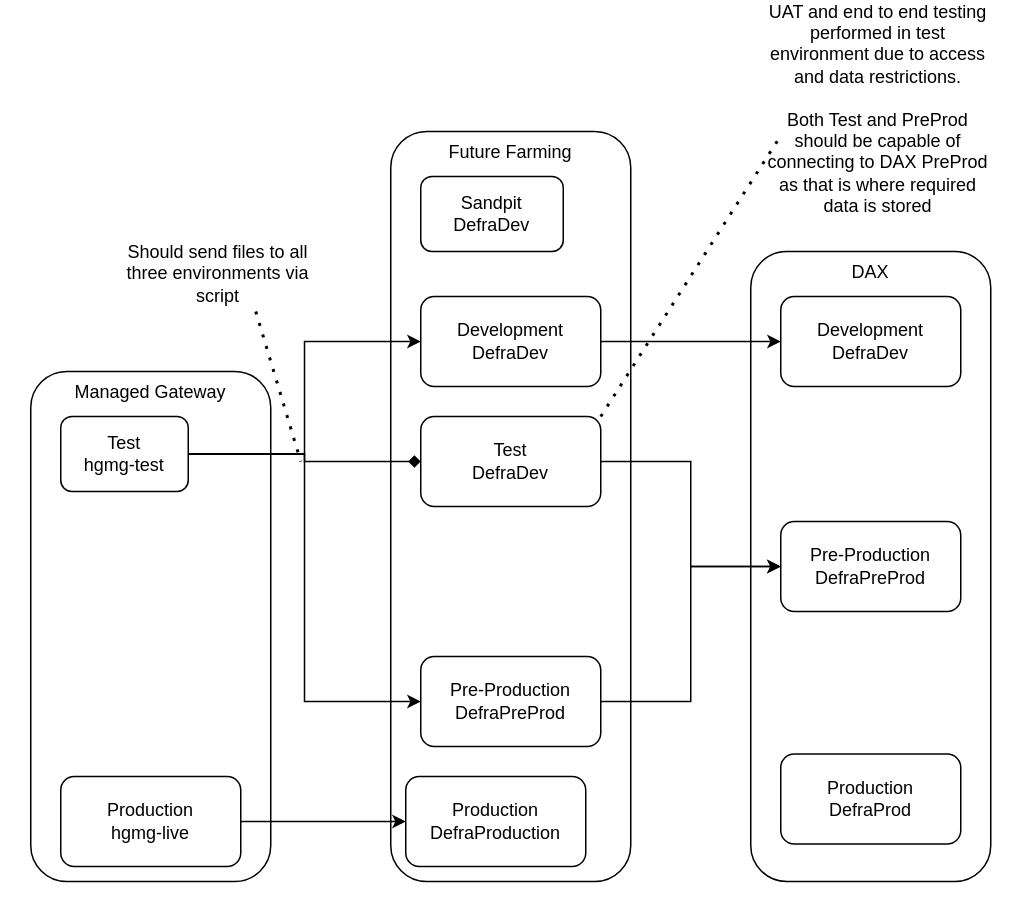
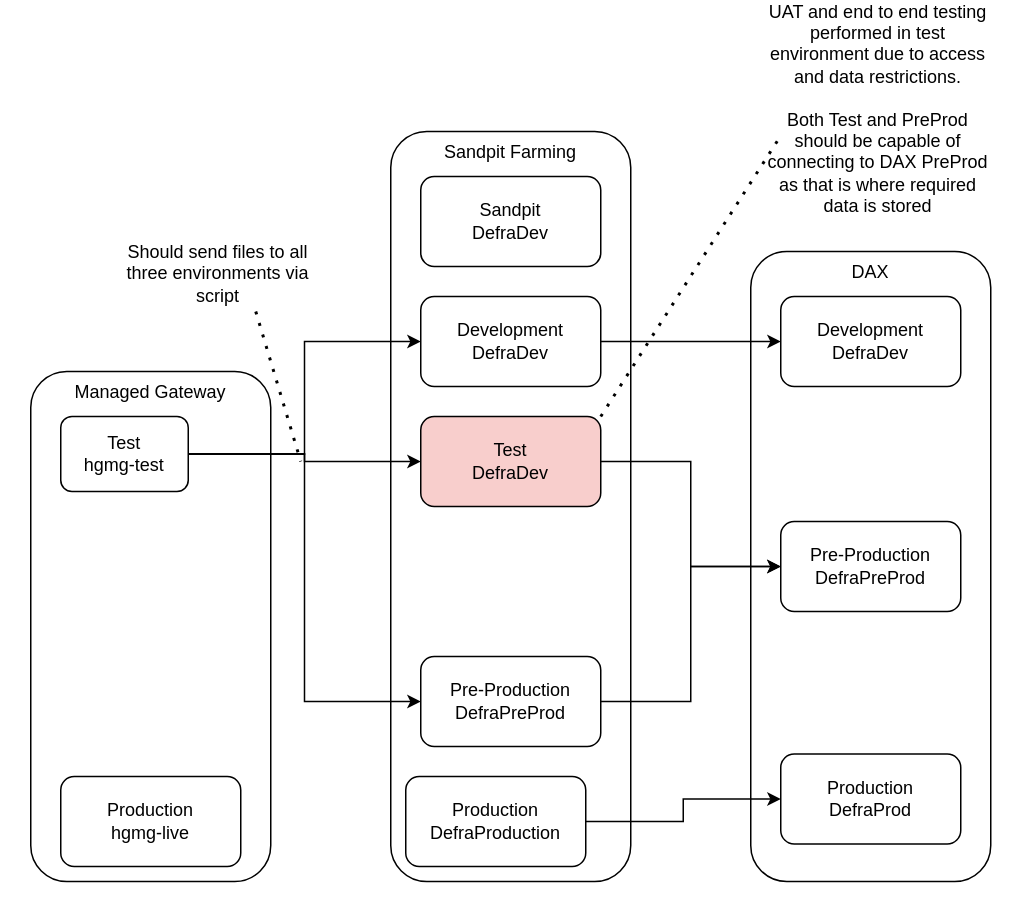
(511, 153) -> (511, 153)
(492, 214) -> (511, 221)
(408, 461) -> (409, 461)
(511, 461) -> (511, 461)
none -> (683, 815)
(318, 821) -> none
